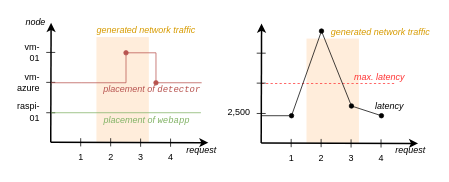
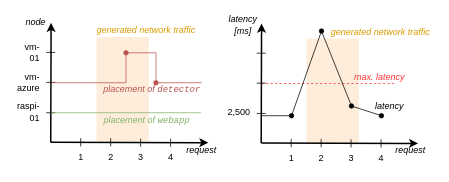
none -> (243, 25)
